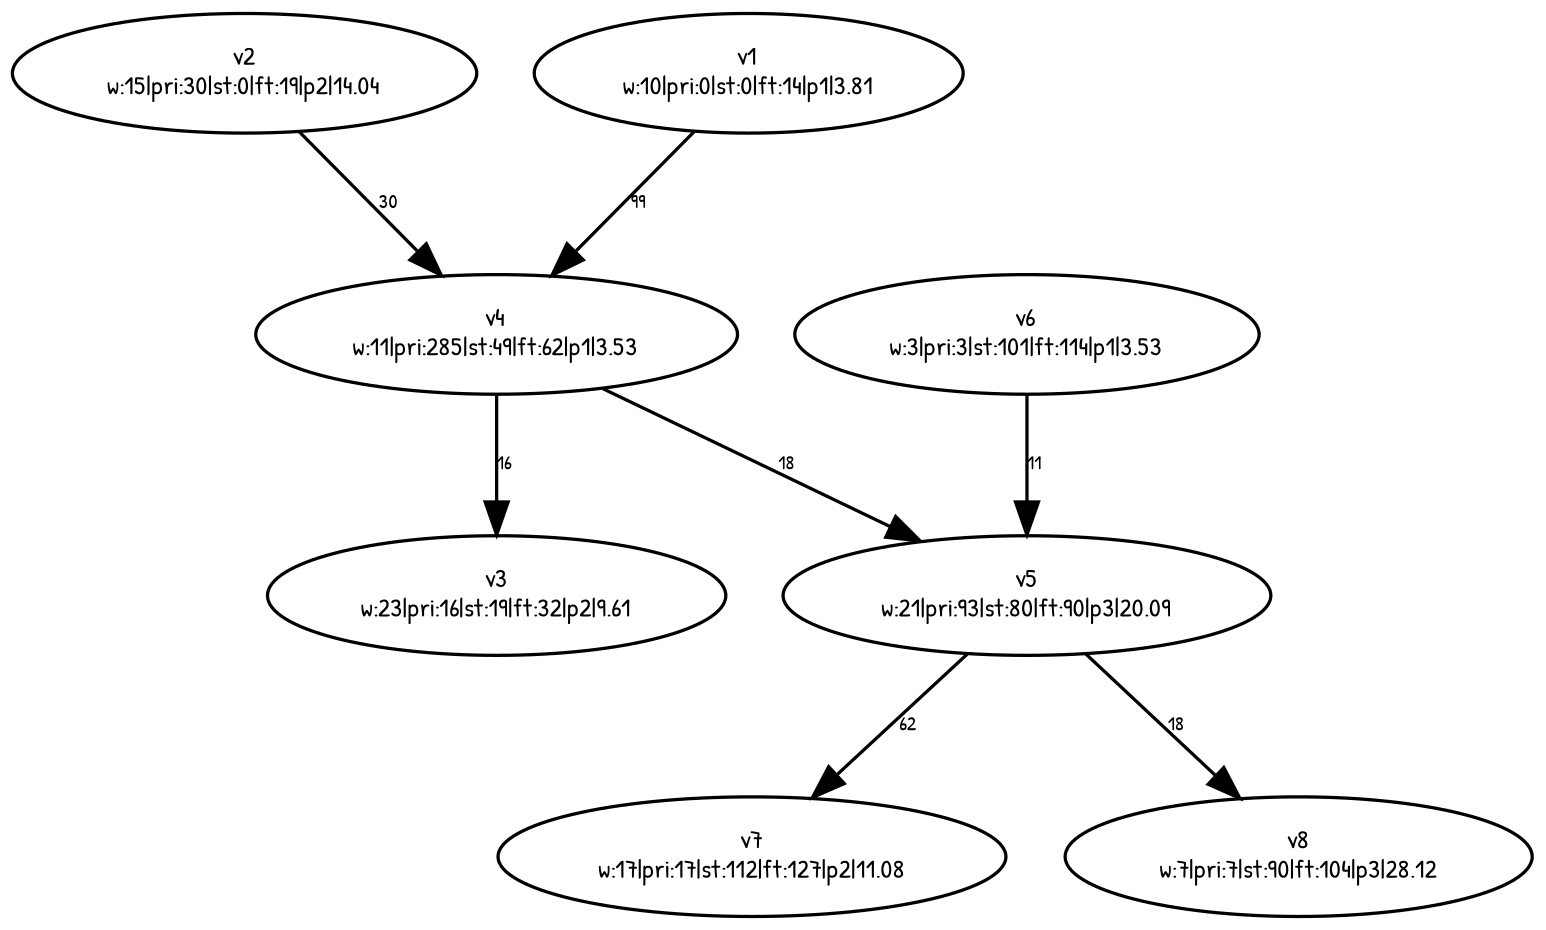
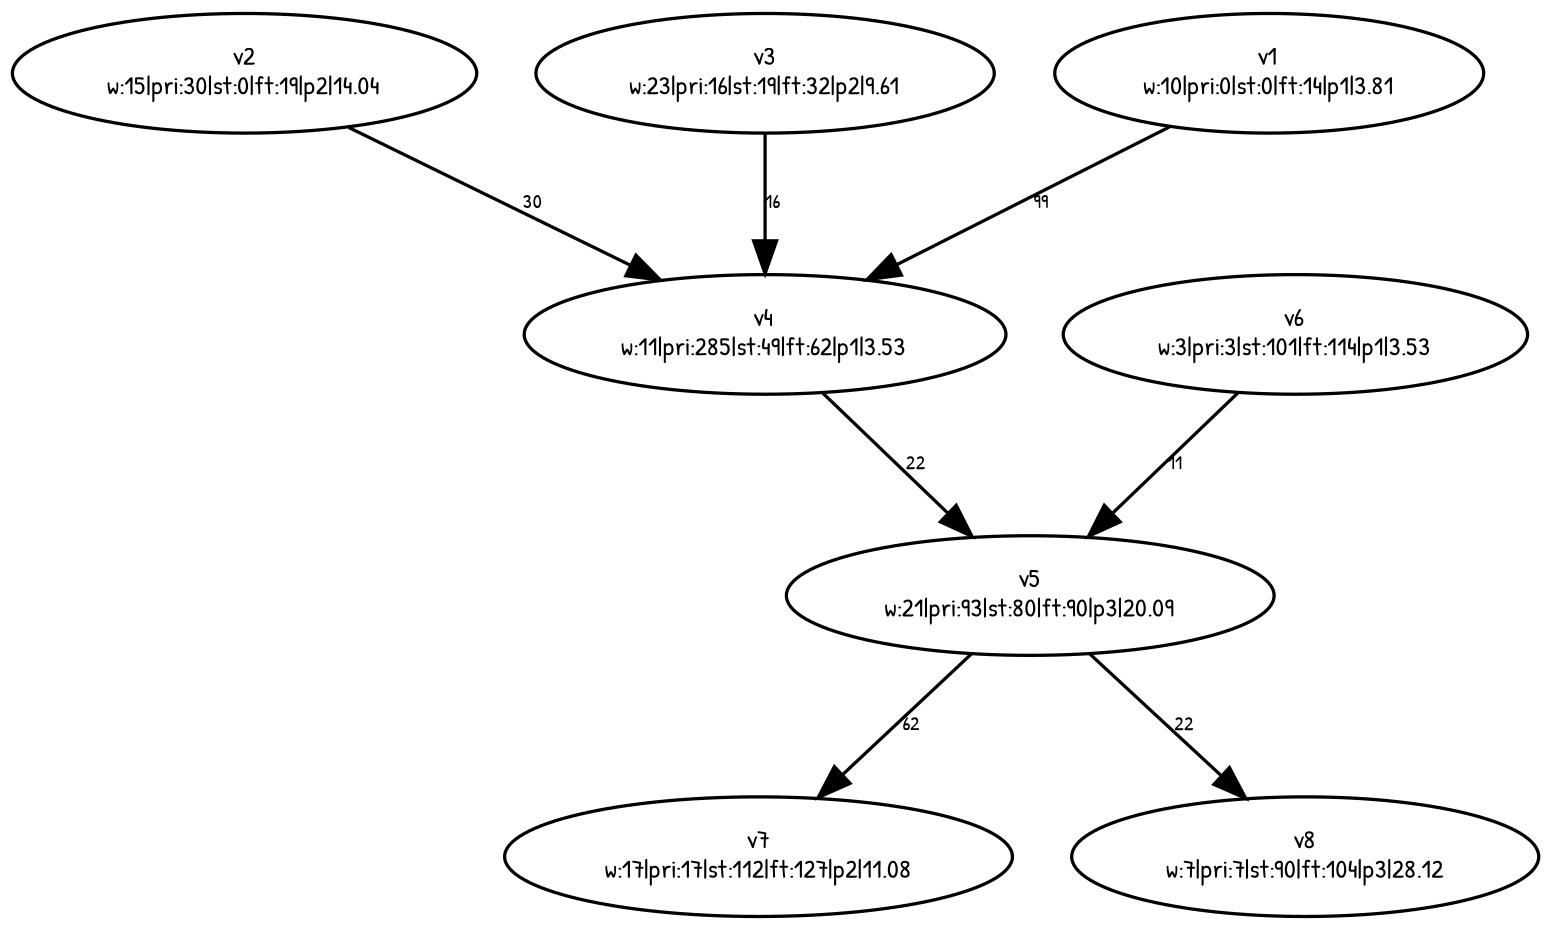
(497, 448) -> (765, 187)
(786, 465) -> (917, 465)
(1176, 726) -> (1186, 726)
